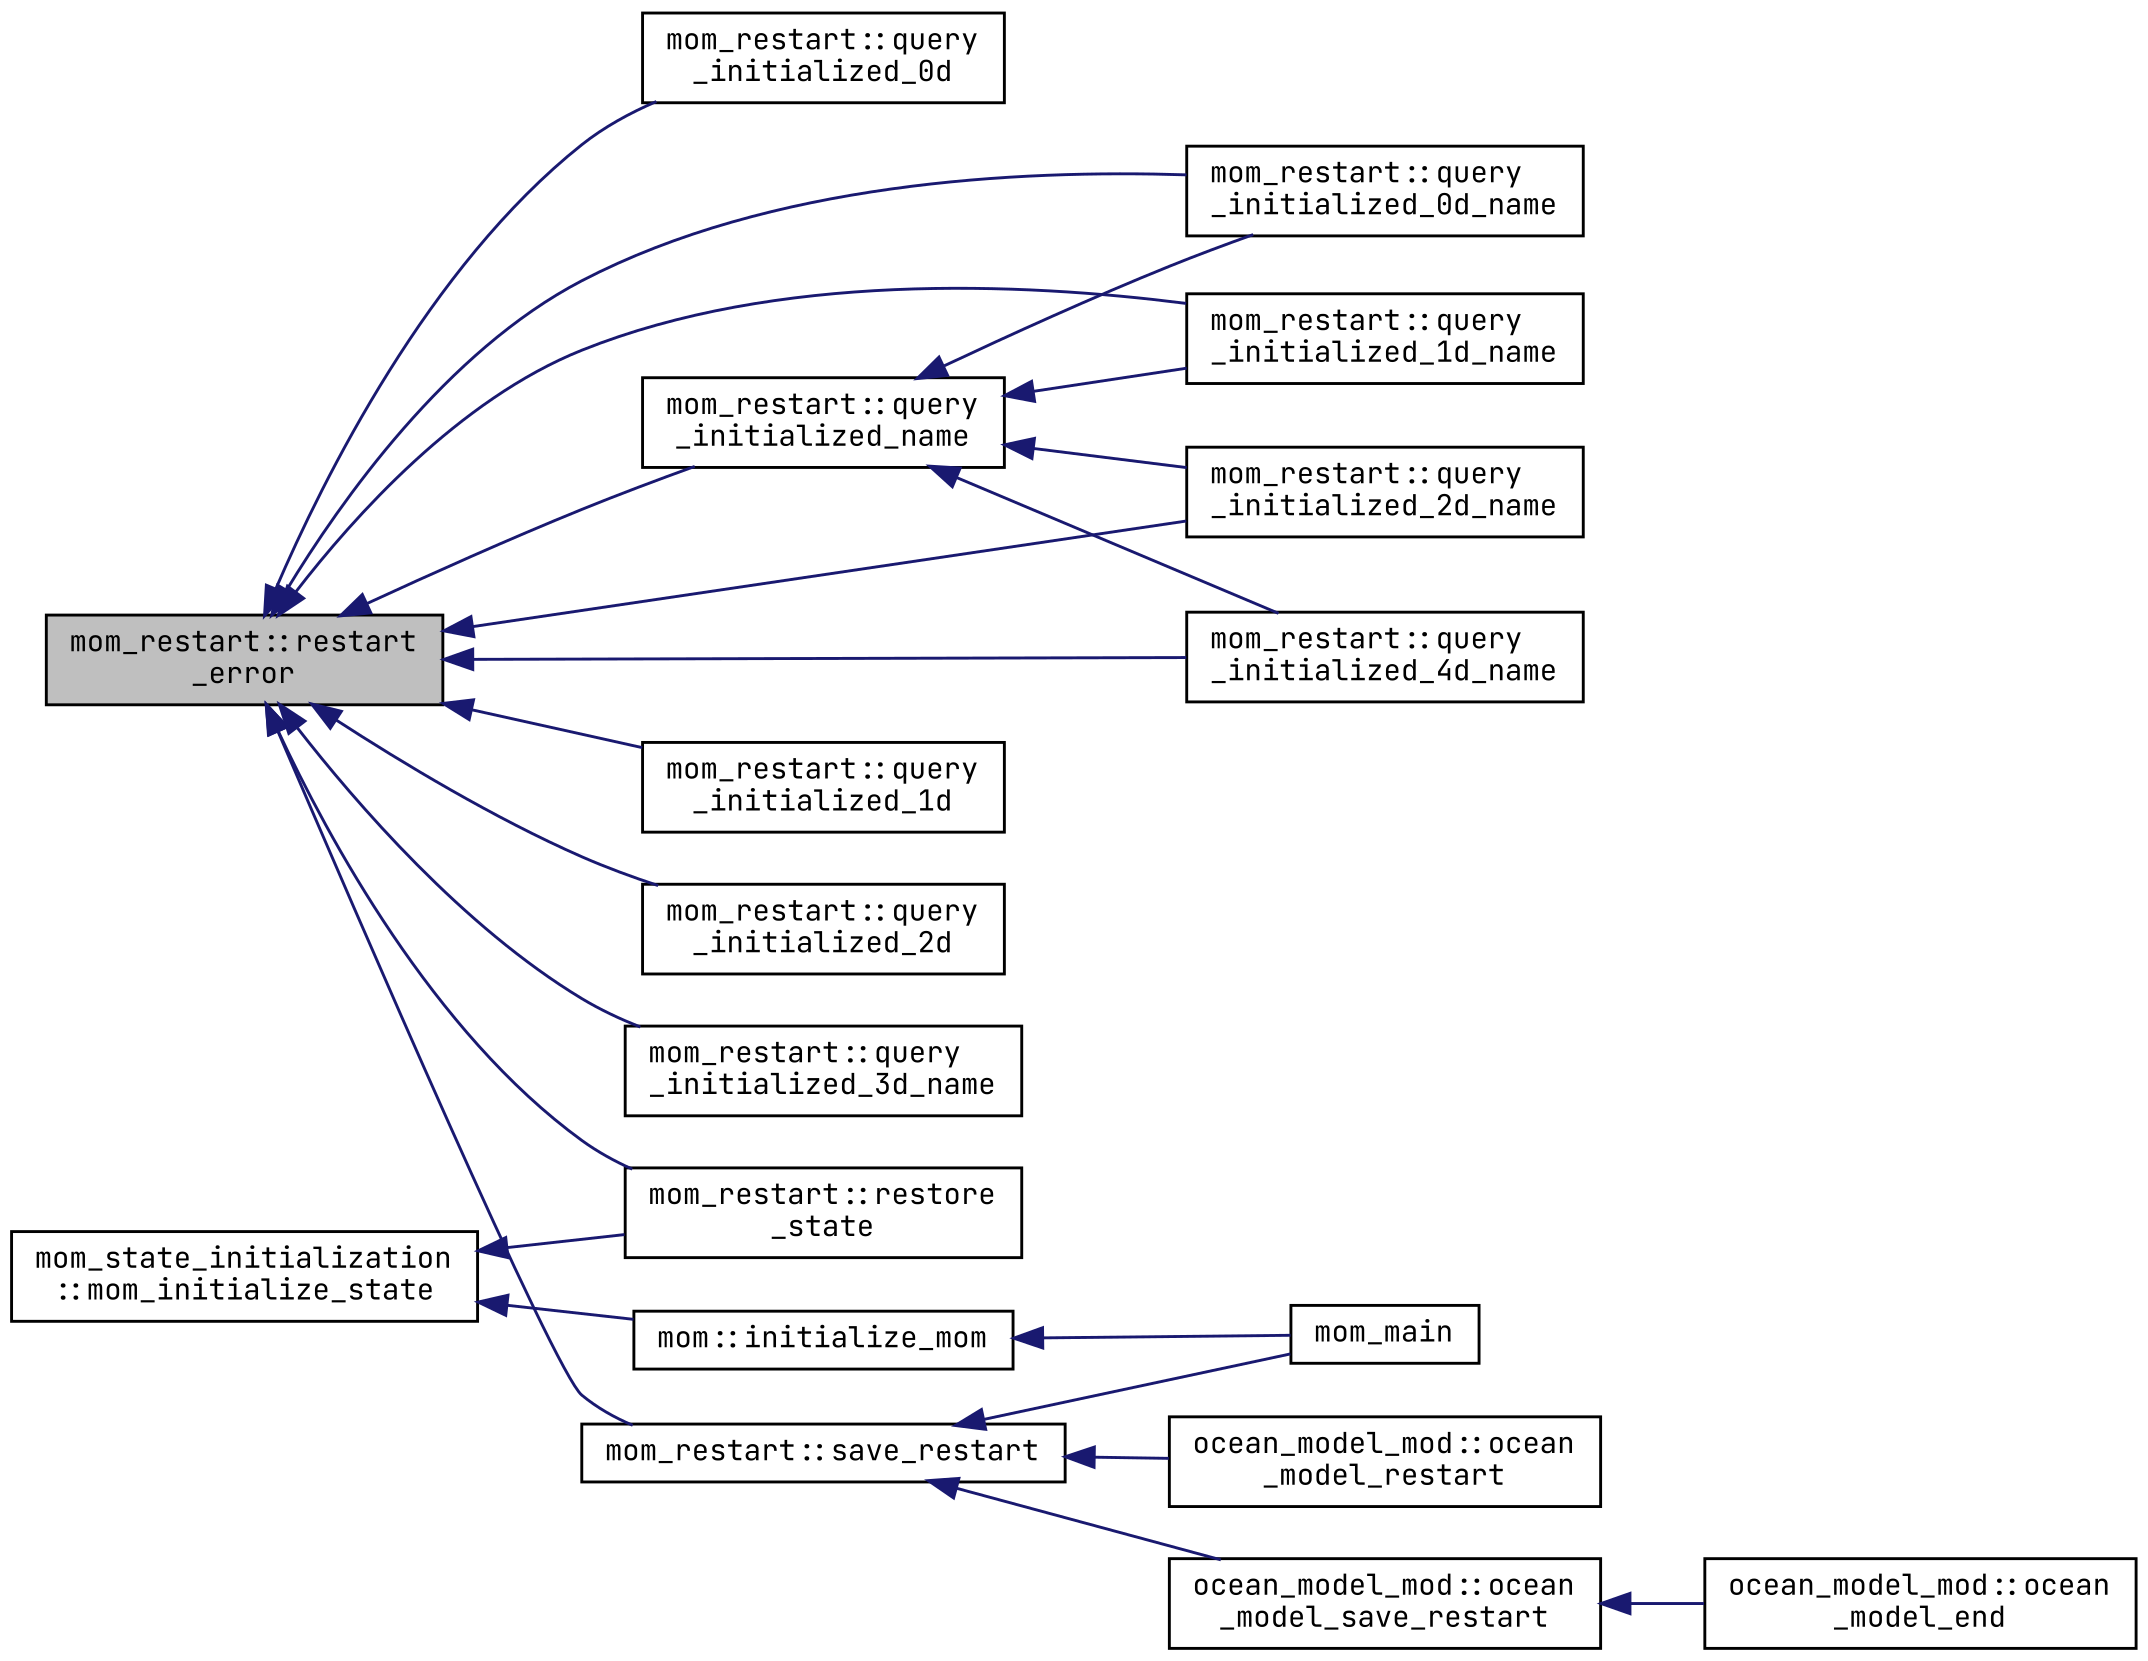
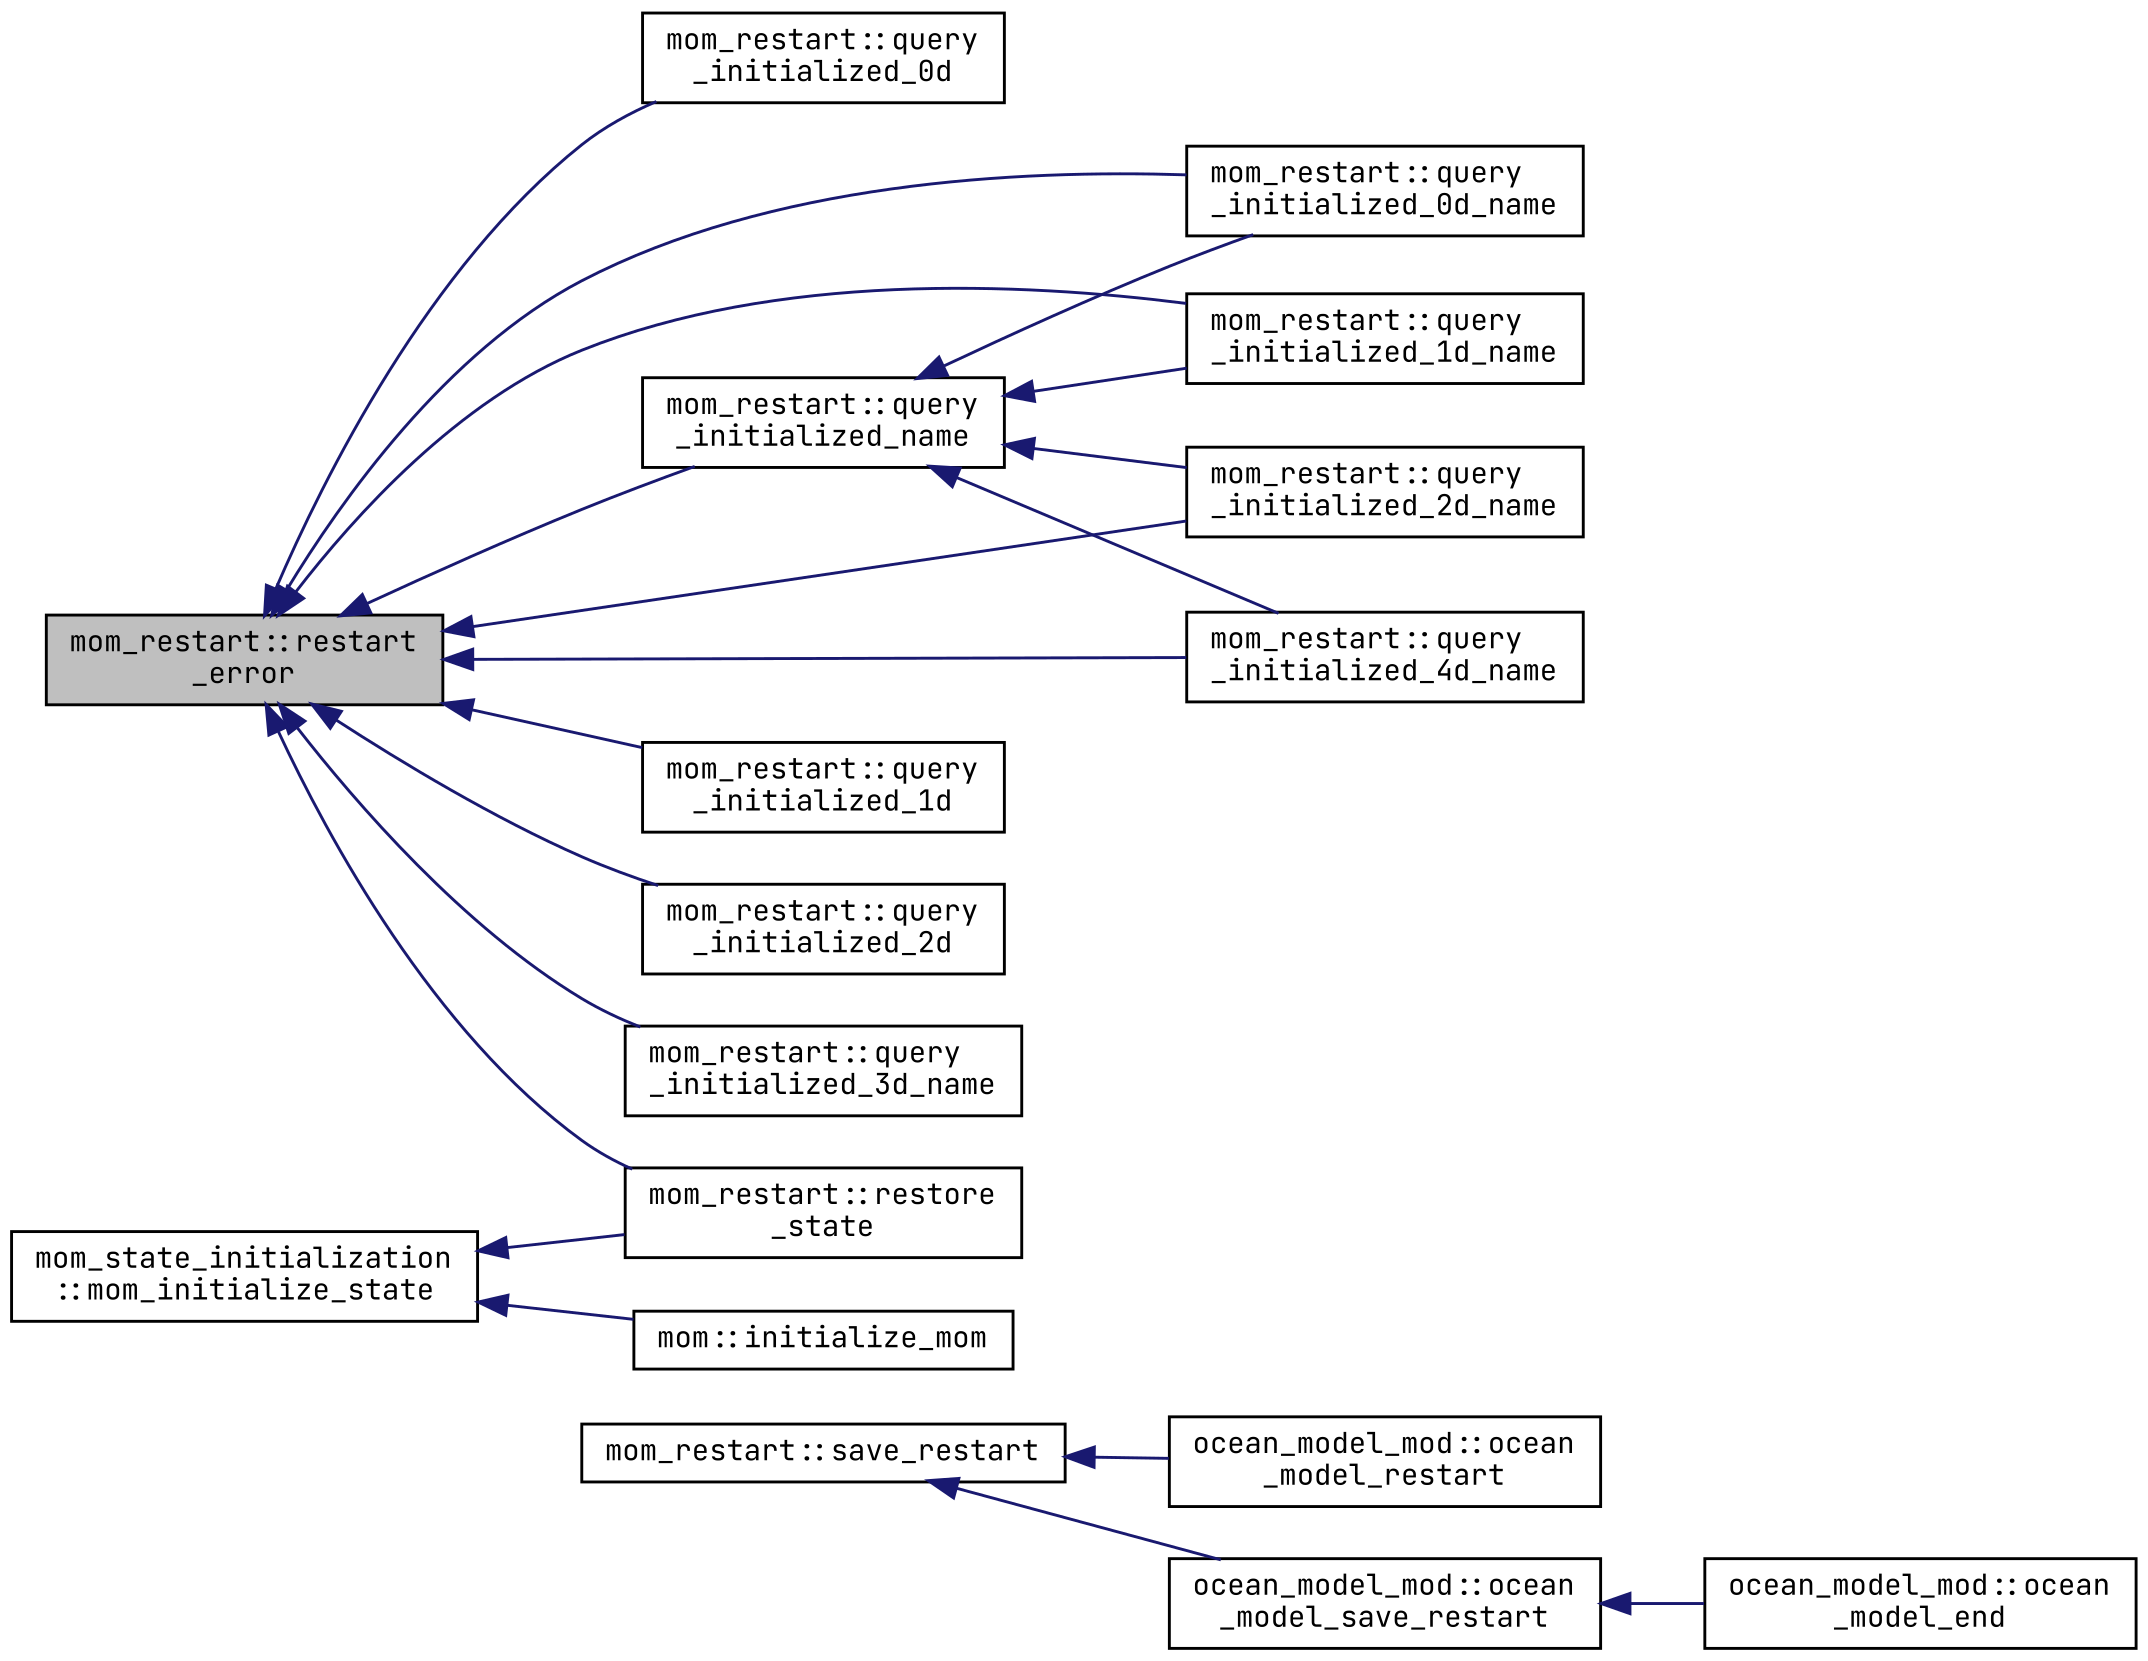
(436, 1094) -> none
(1385, 1334) -> none
